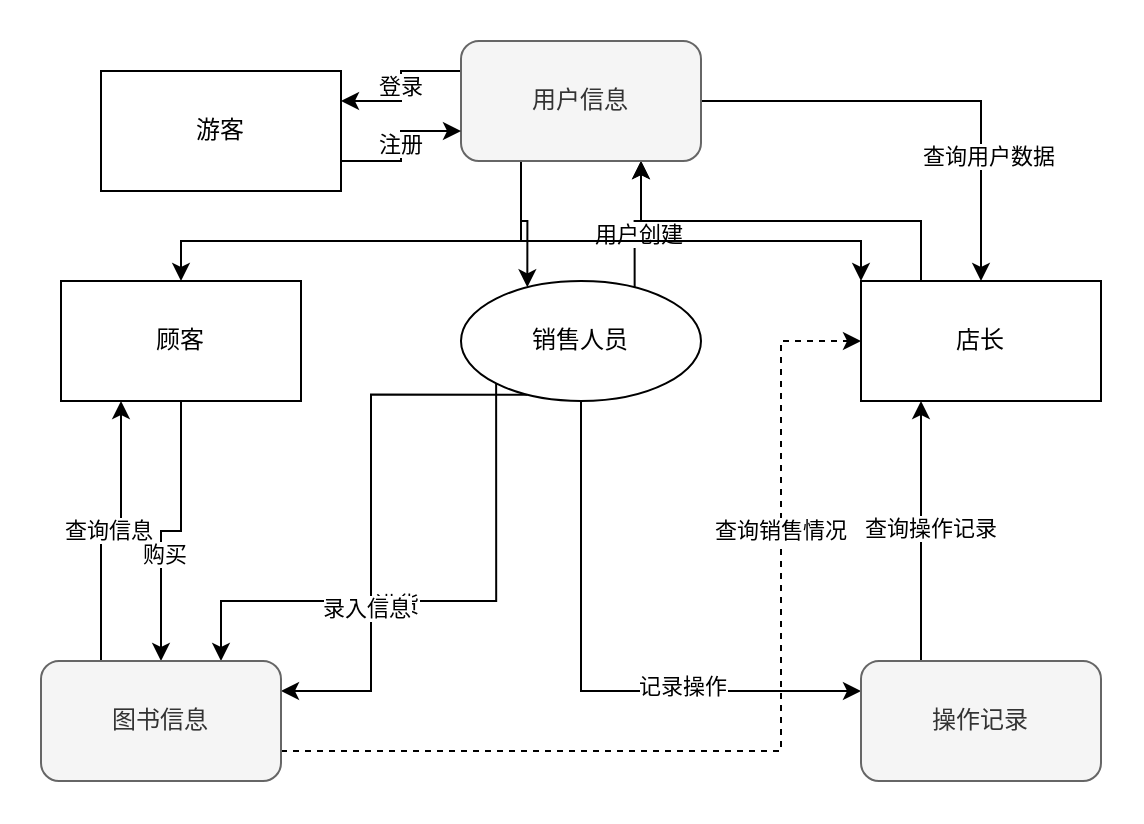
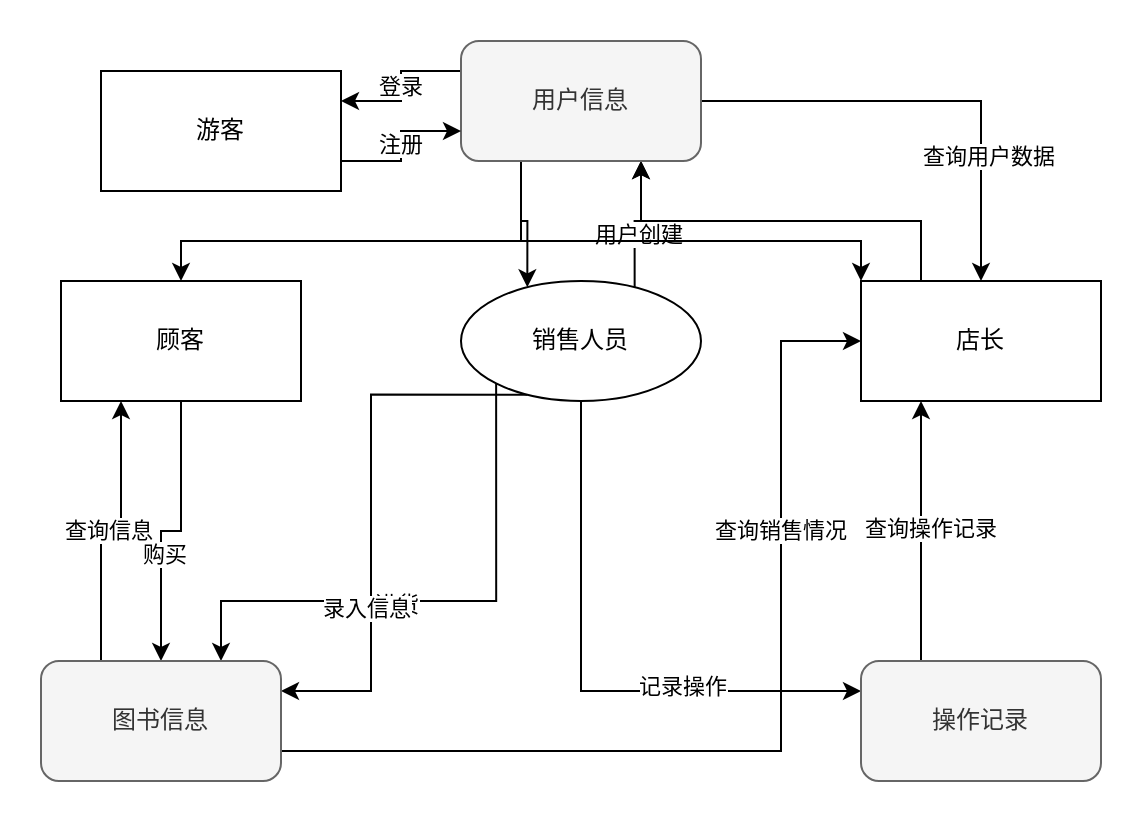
(561, 751) -> (561, 751)
